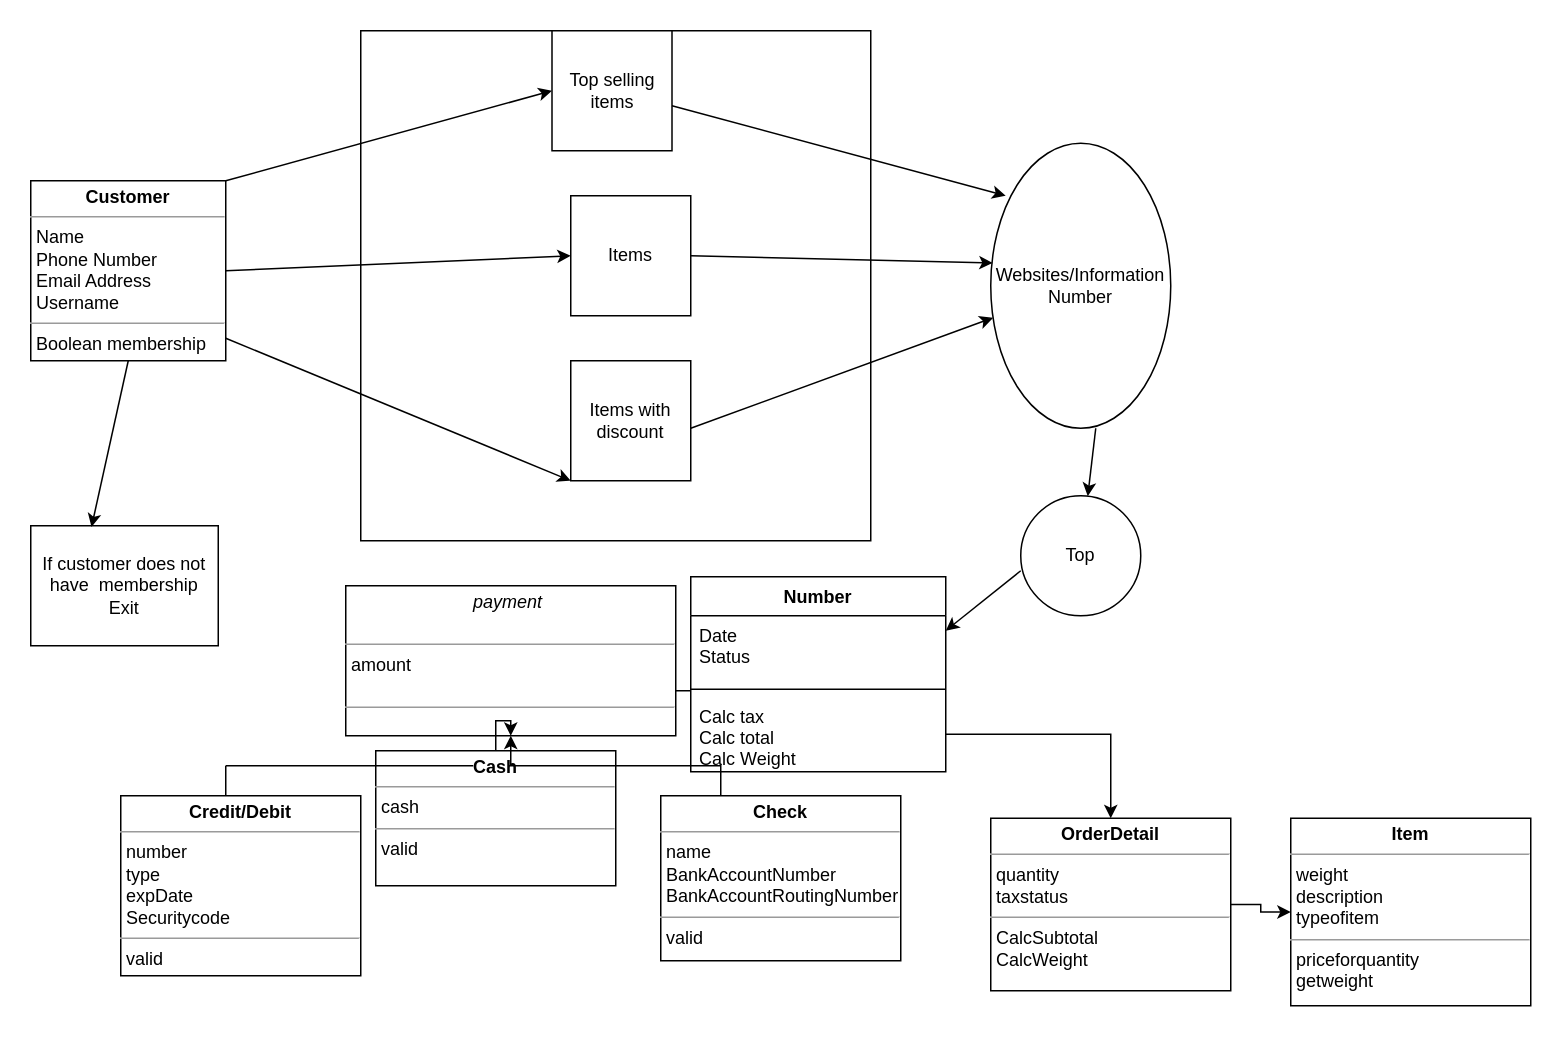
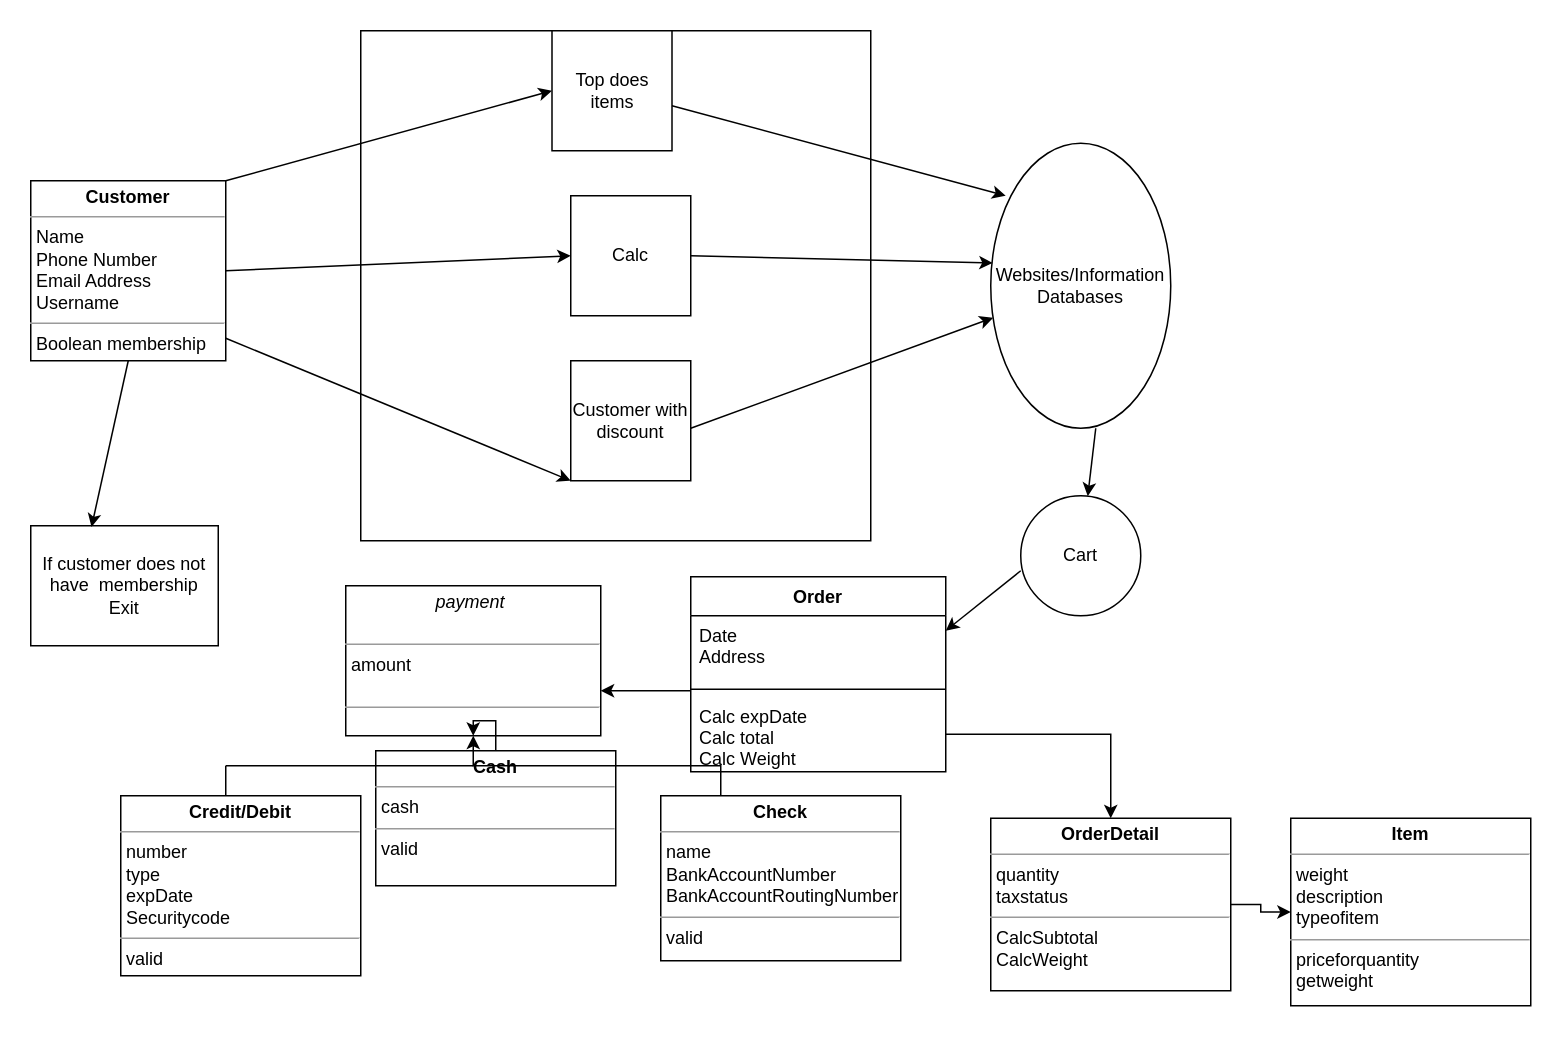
(613, 91) -> (613, 91)
(631, 256) -> (631, 256)
(1081, 286) -> (1081, 286)
(631, 421) -> (631, 421)
(1081, 556) -> (1081, 556)
(818, 597) -> (818, 597)
(719, 636) -> (719, 636)
(511, 661) -> (473, 661)
(735, 717) -> (755, 717)
